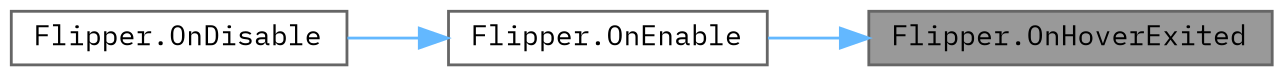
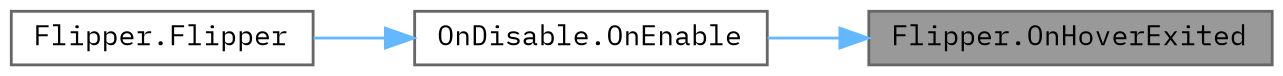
(179, 38) -> (162, 38)
(608, 38) -> (591, 38)
